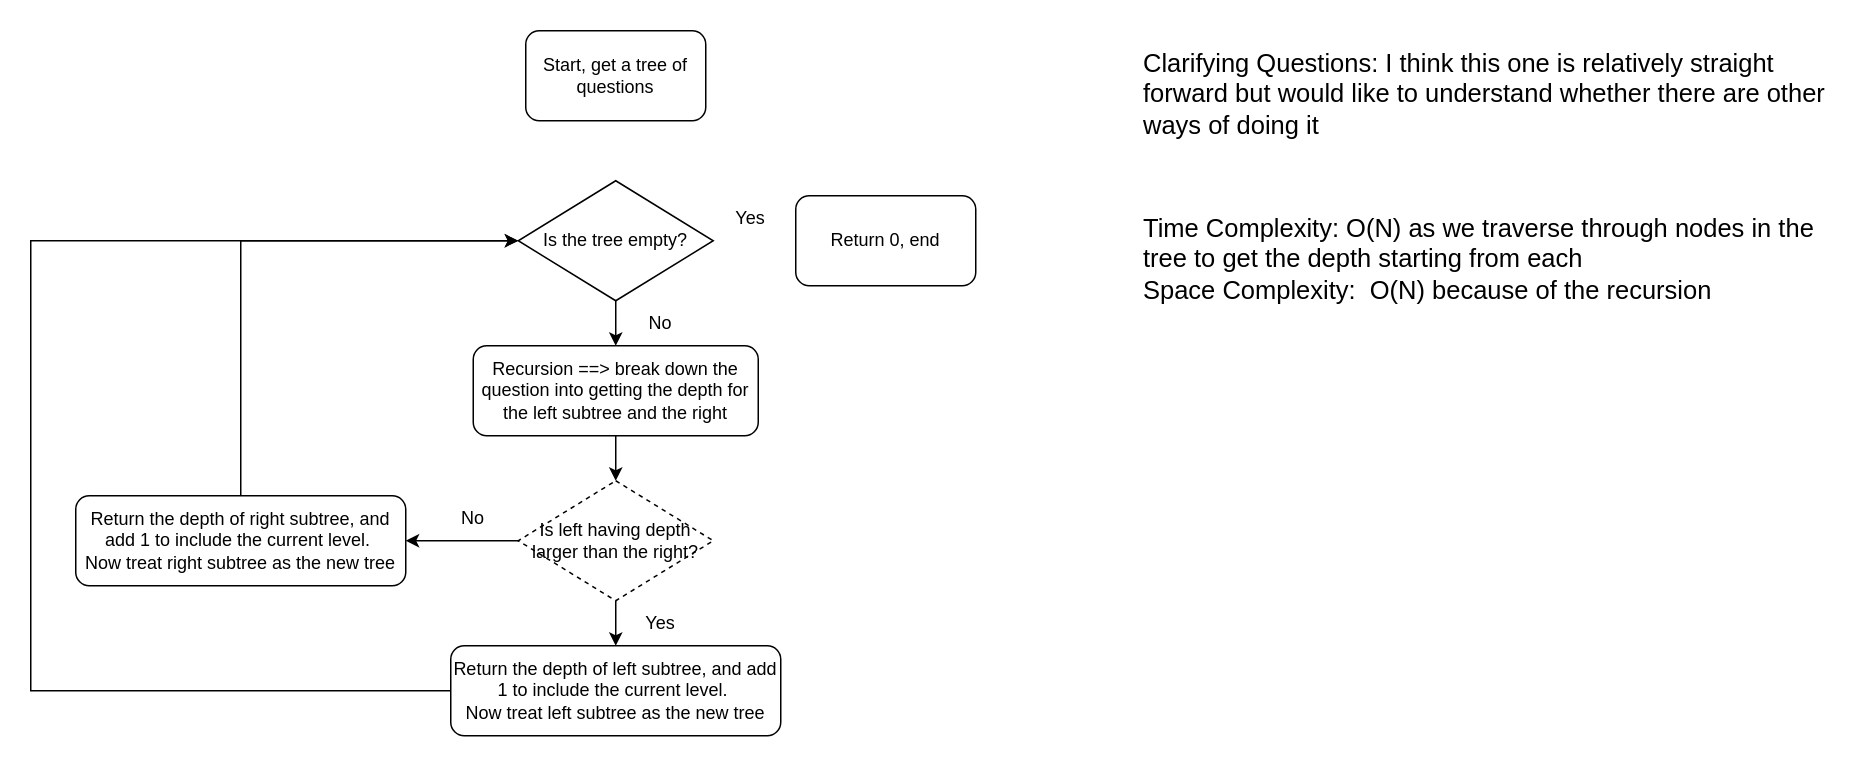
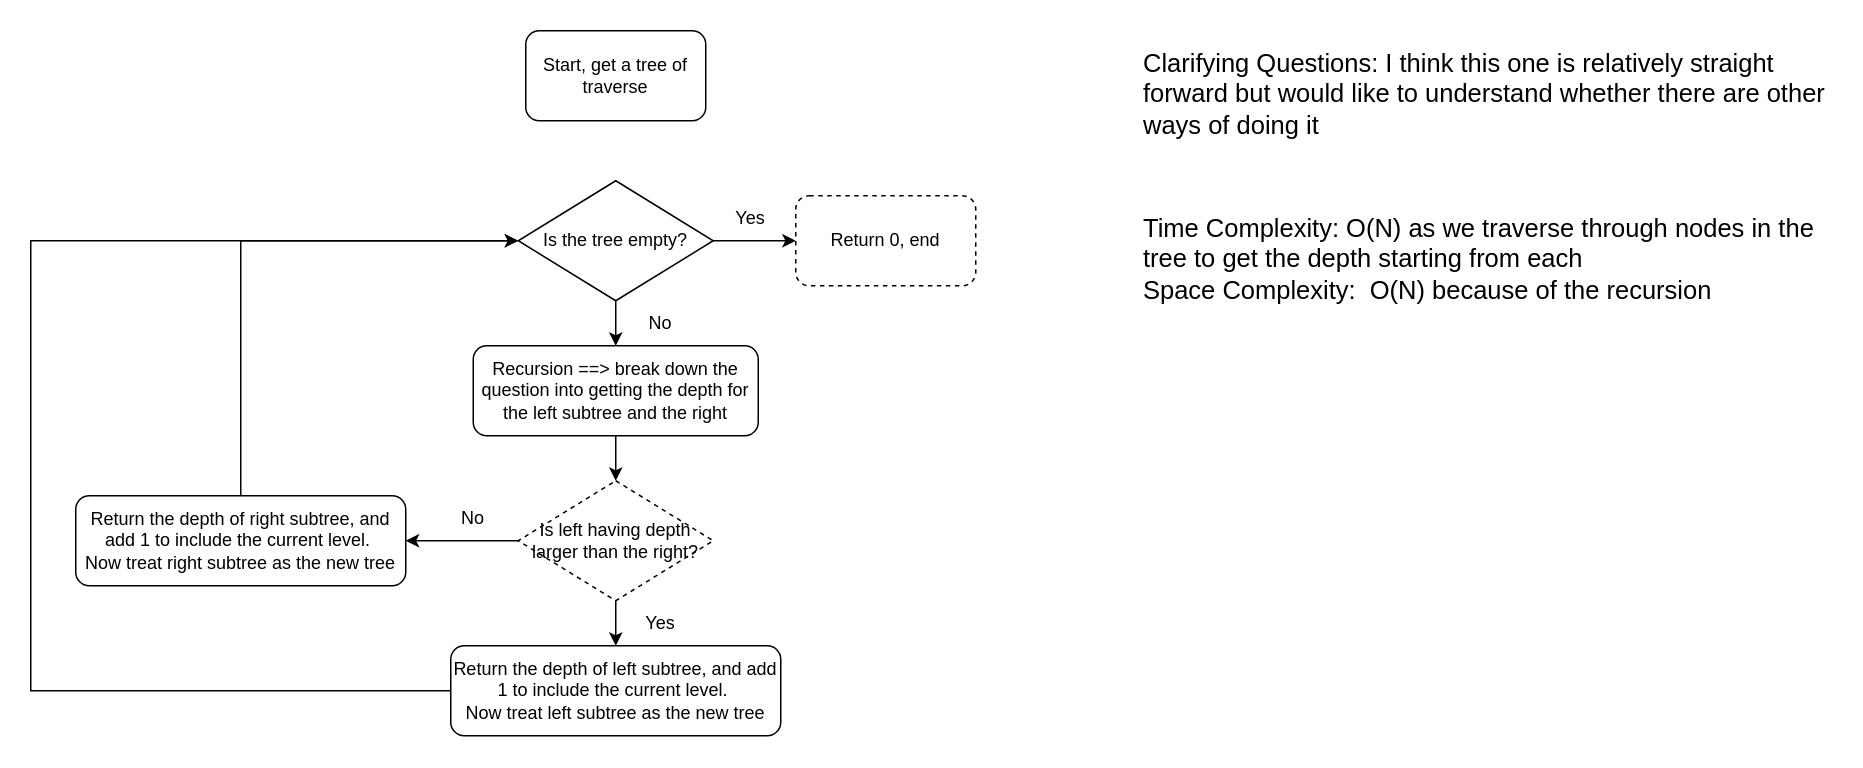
(616, 76) -> (616, 76)
none -> (750, 241)
(886, 241) -> (886, 241)
